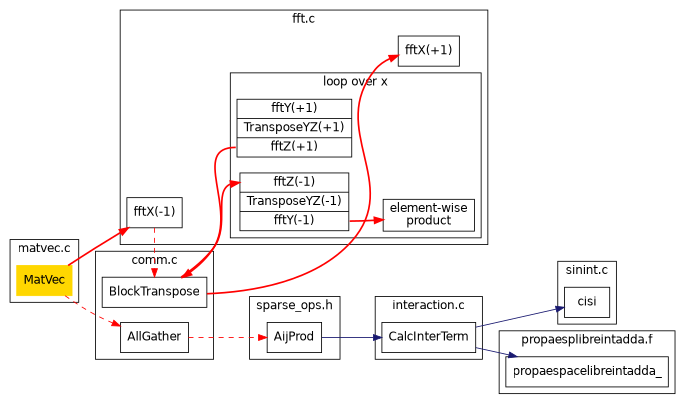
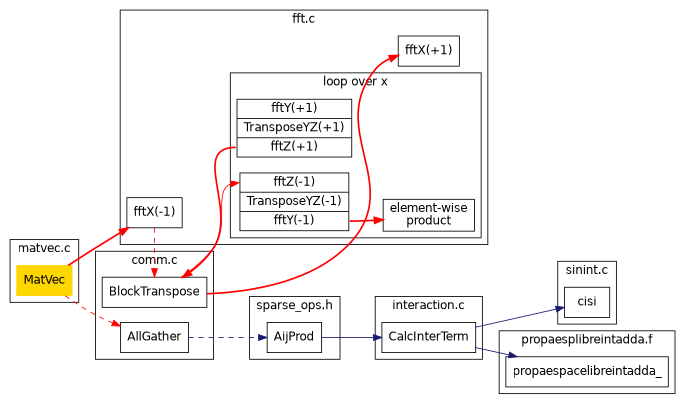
(219, 237) -> (219, 237)
(223, 338) -> (223, 338)
